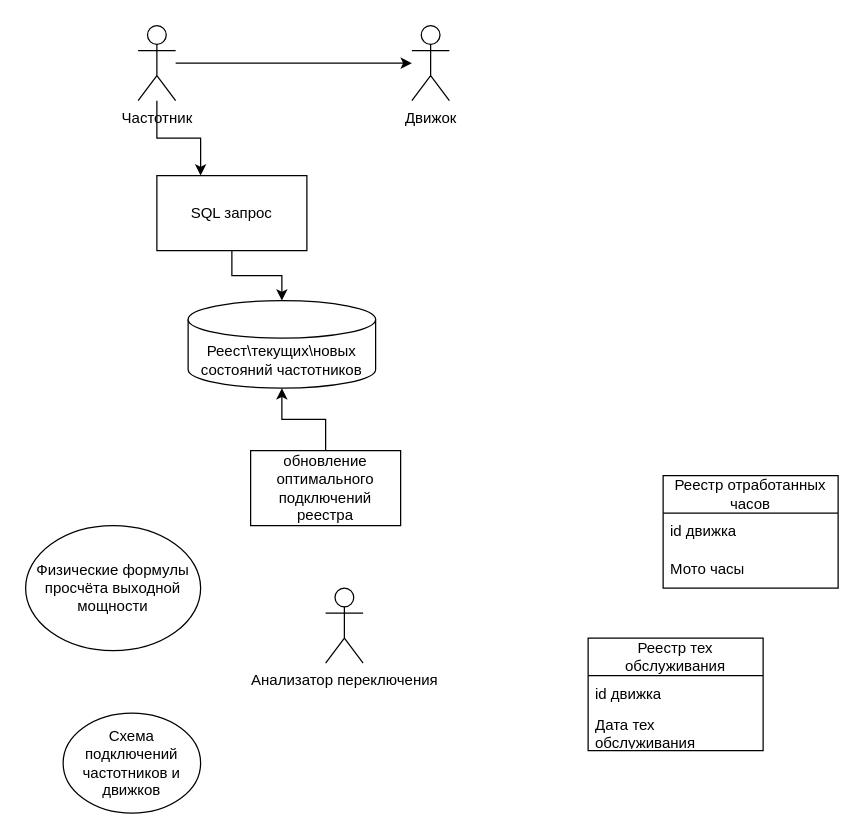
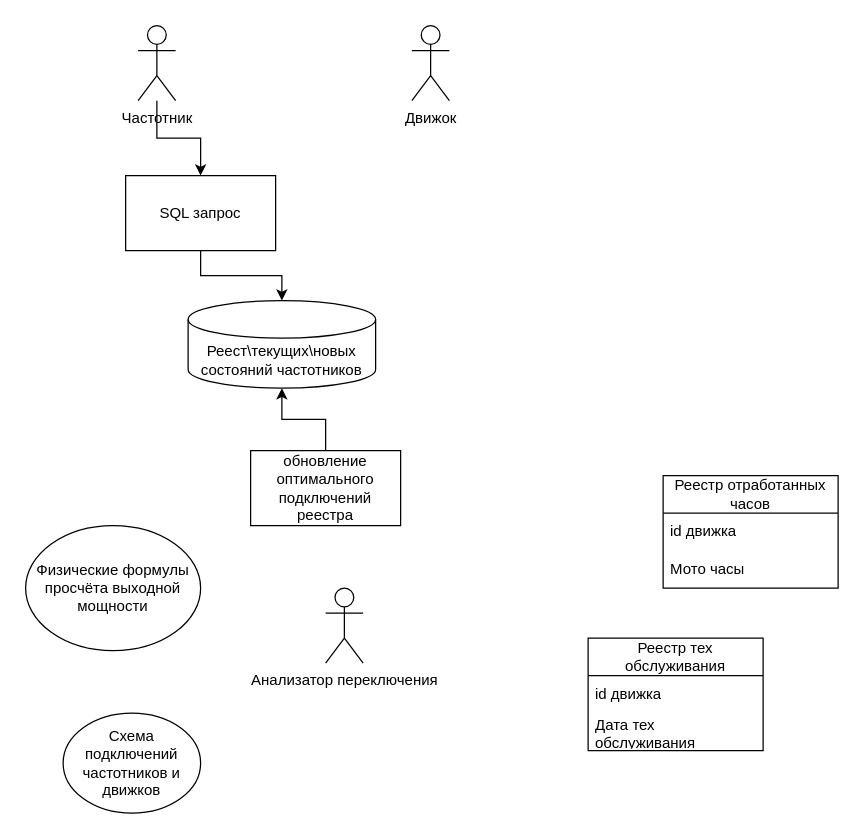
(290, 63) -> none
(232, 213) -> (201, 213)
